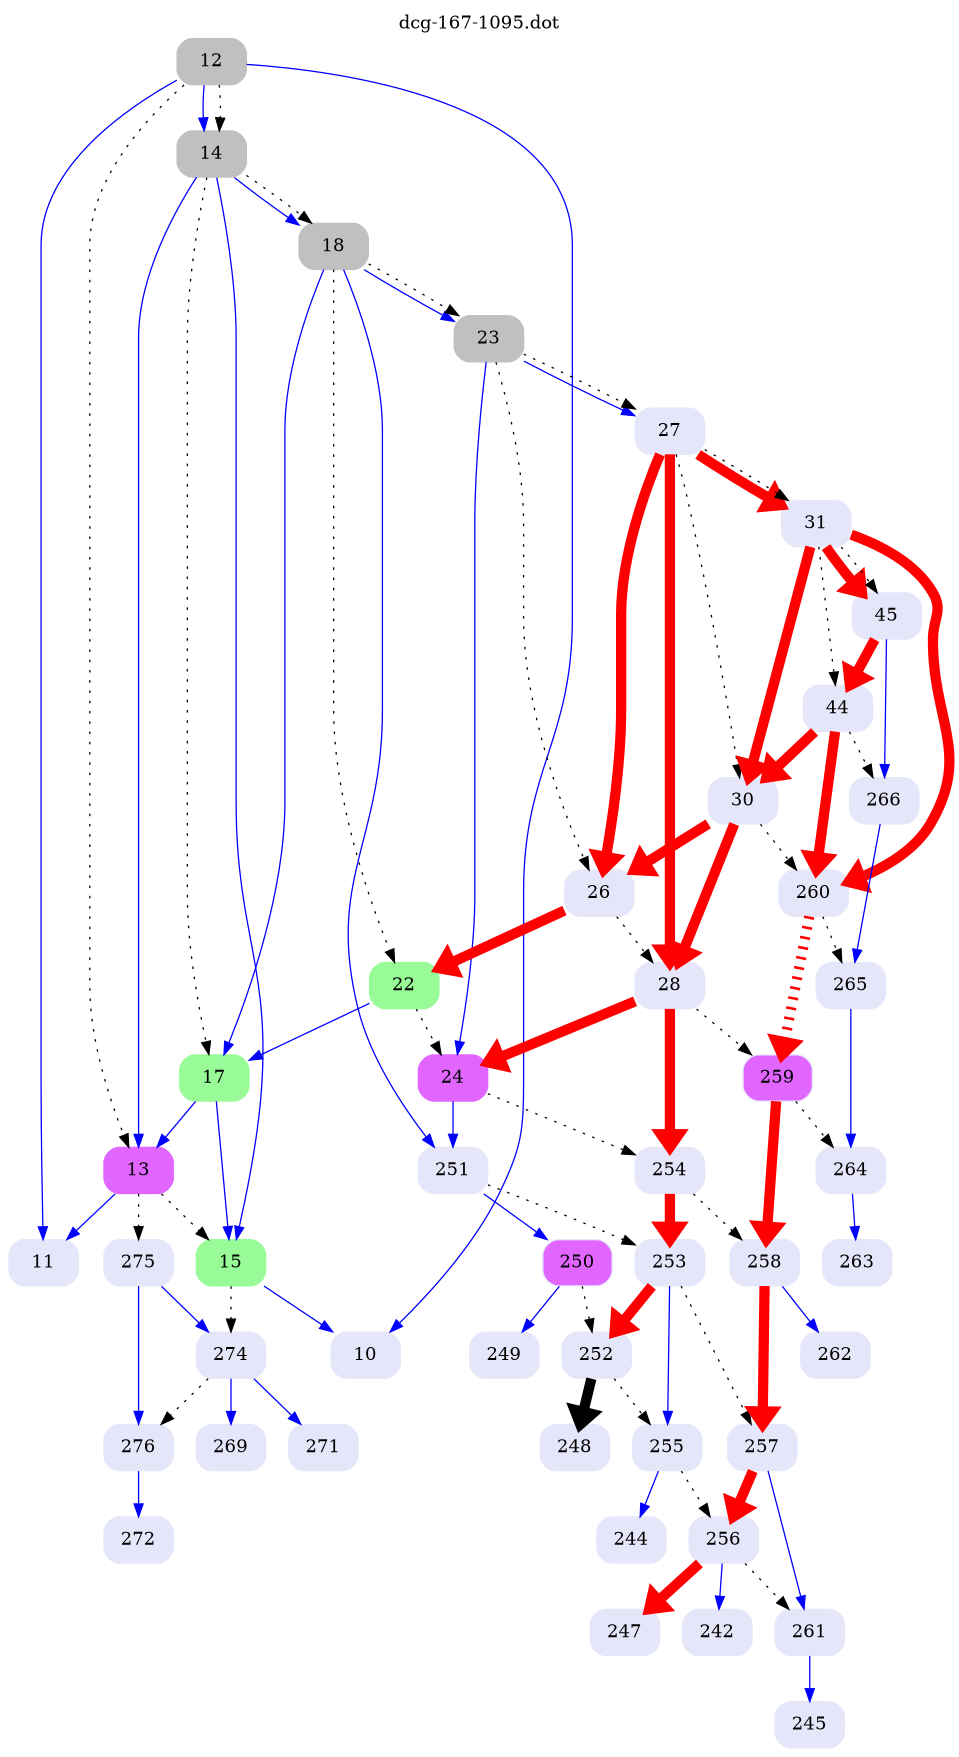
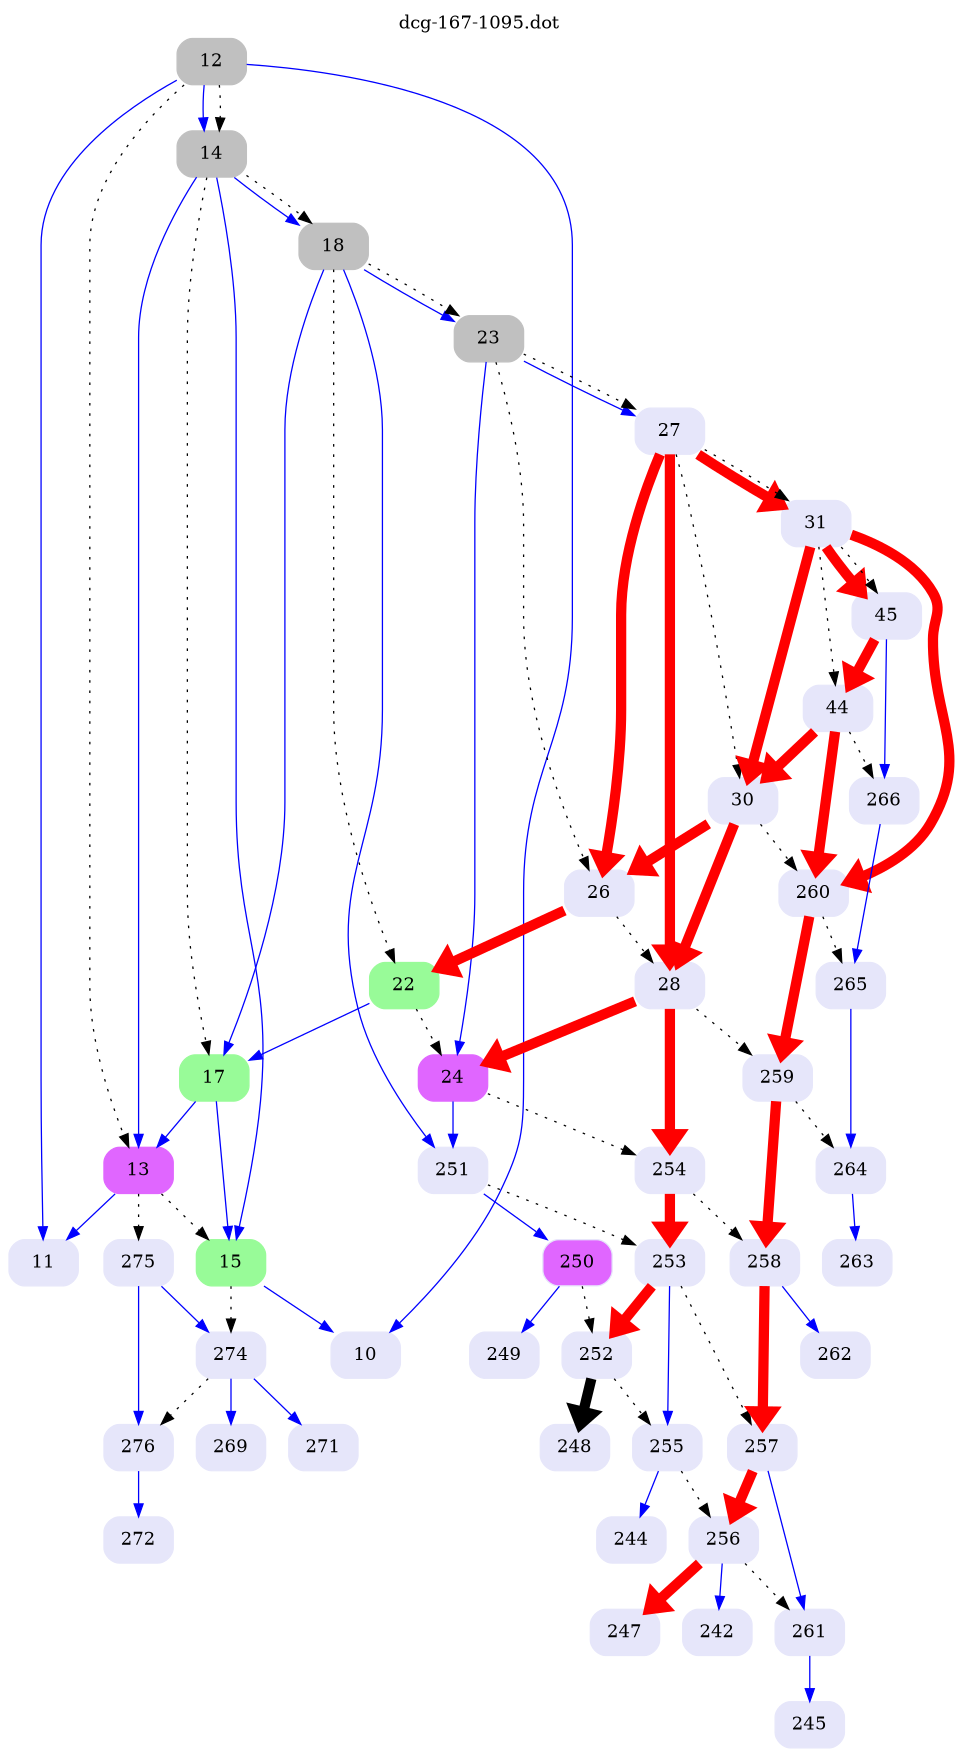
(797, 979) -> (797, 979)
(778, 1078) -> (778, 1078)
